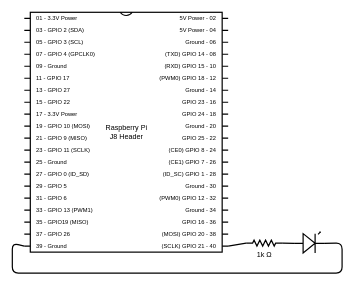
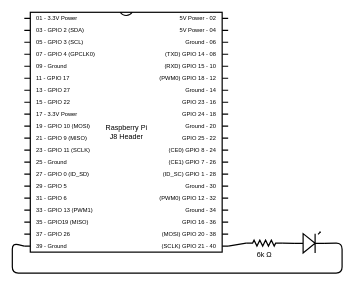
(265, 255) -> (265, 255)
